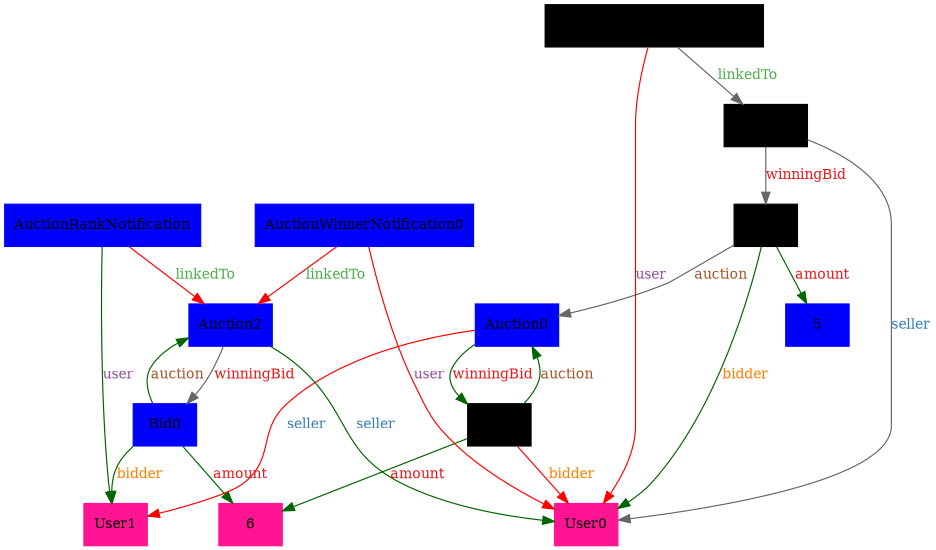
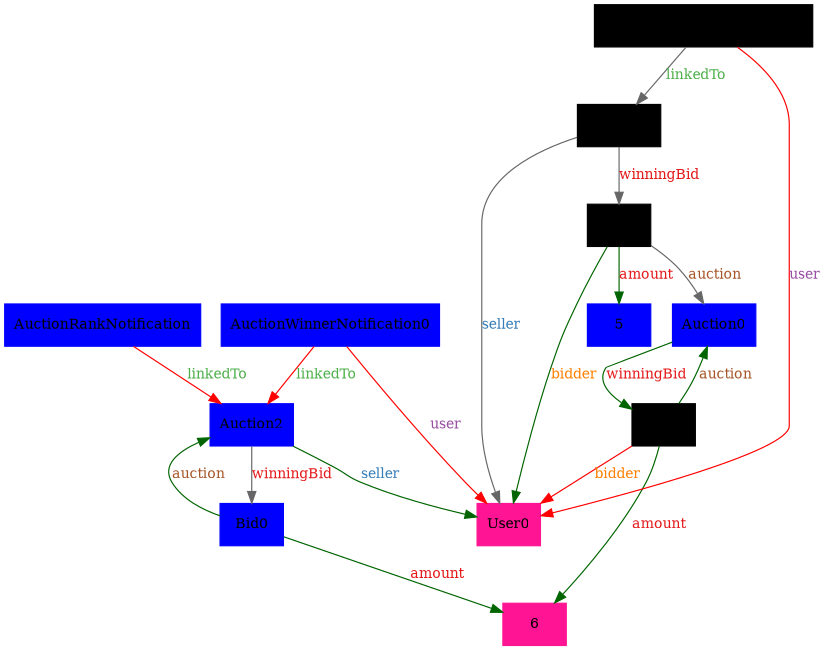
(116, 525) -> none
